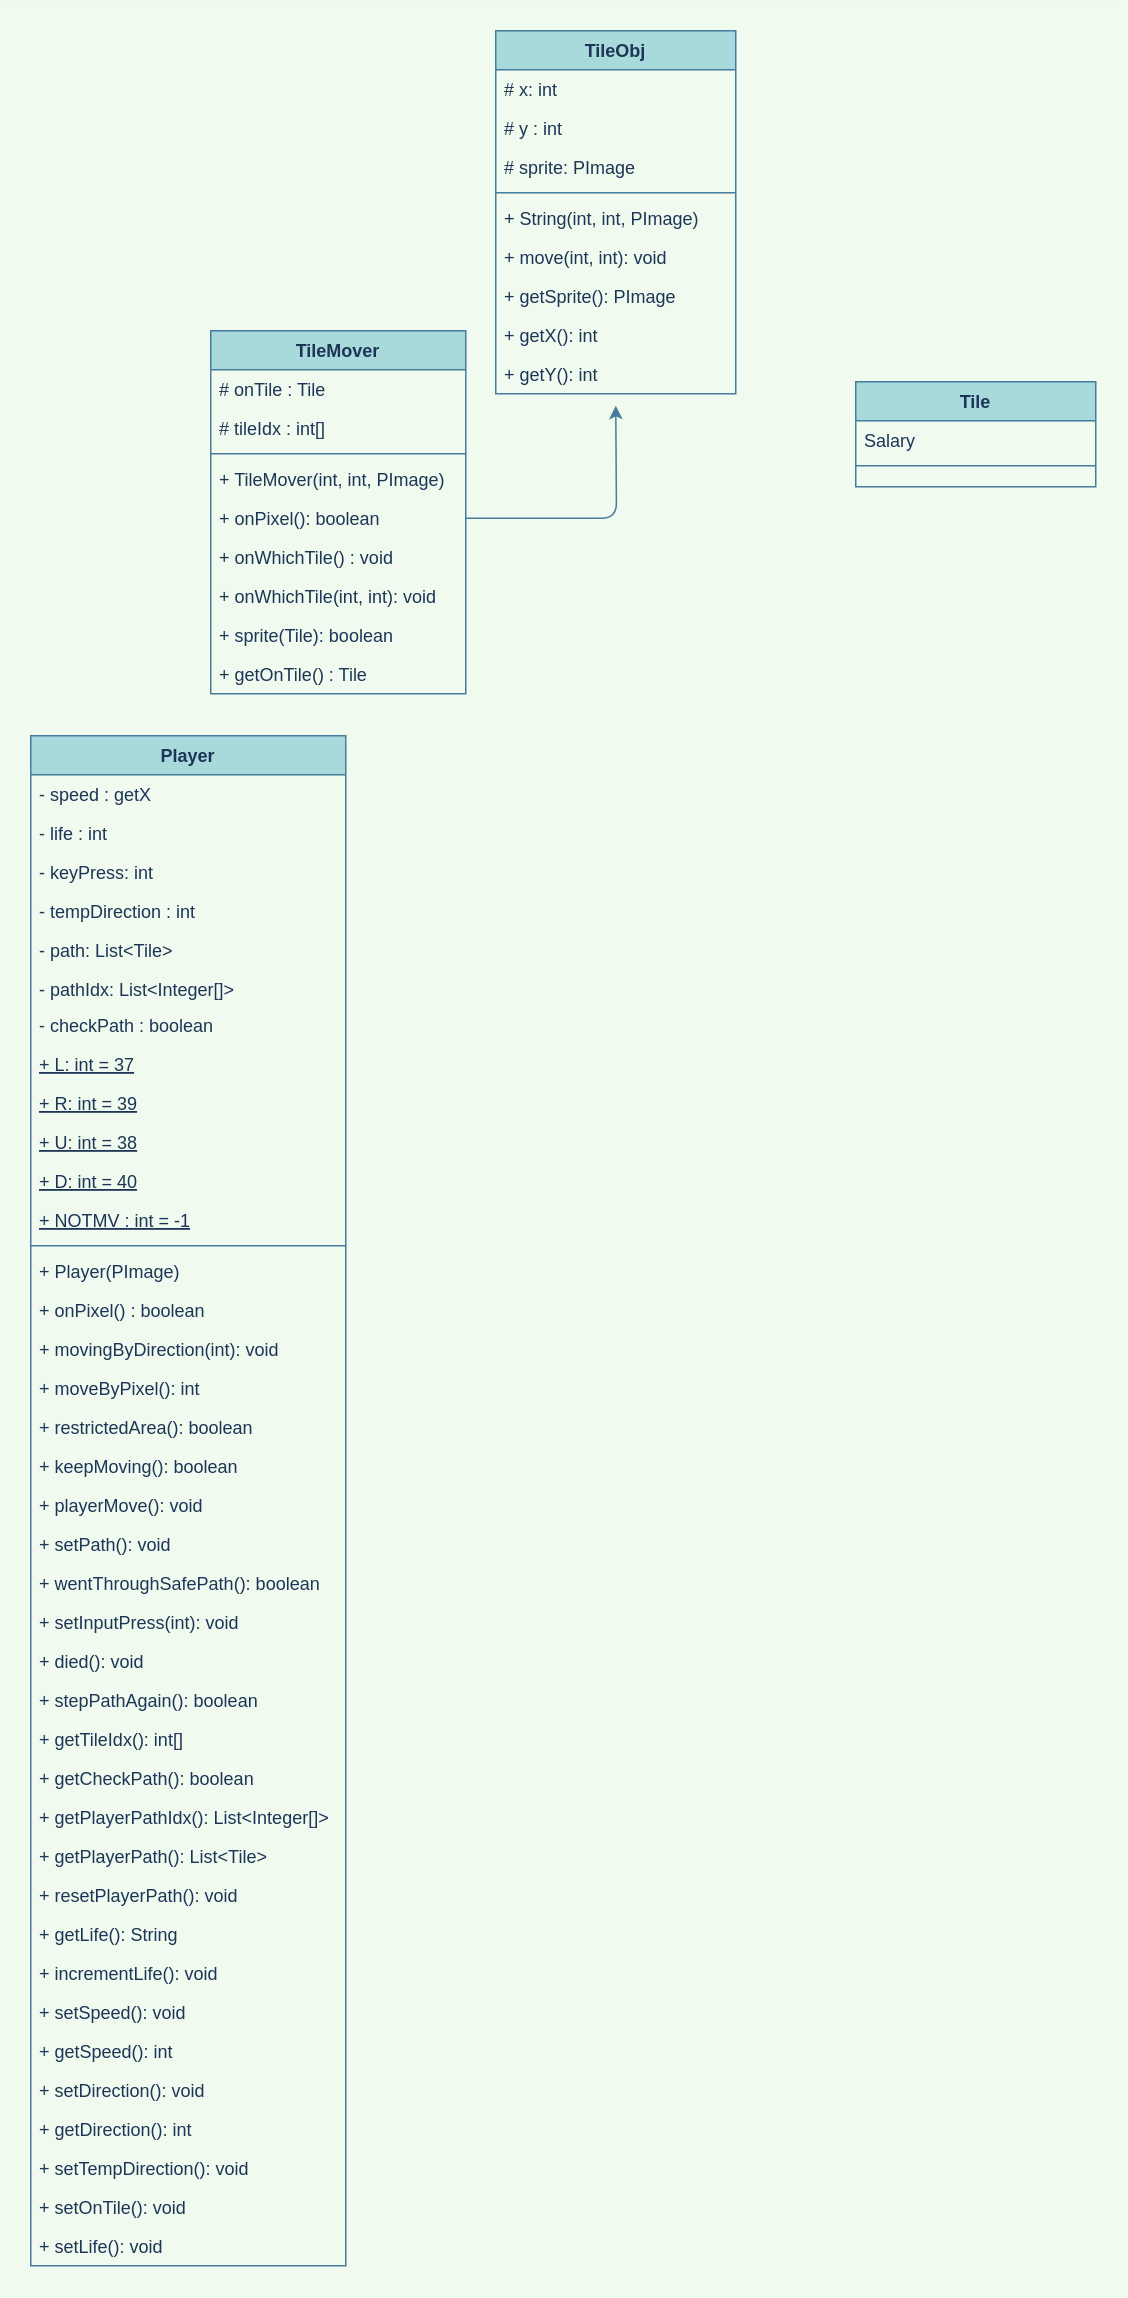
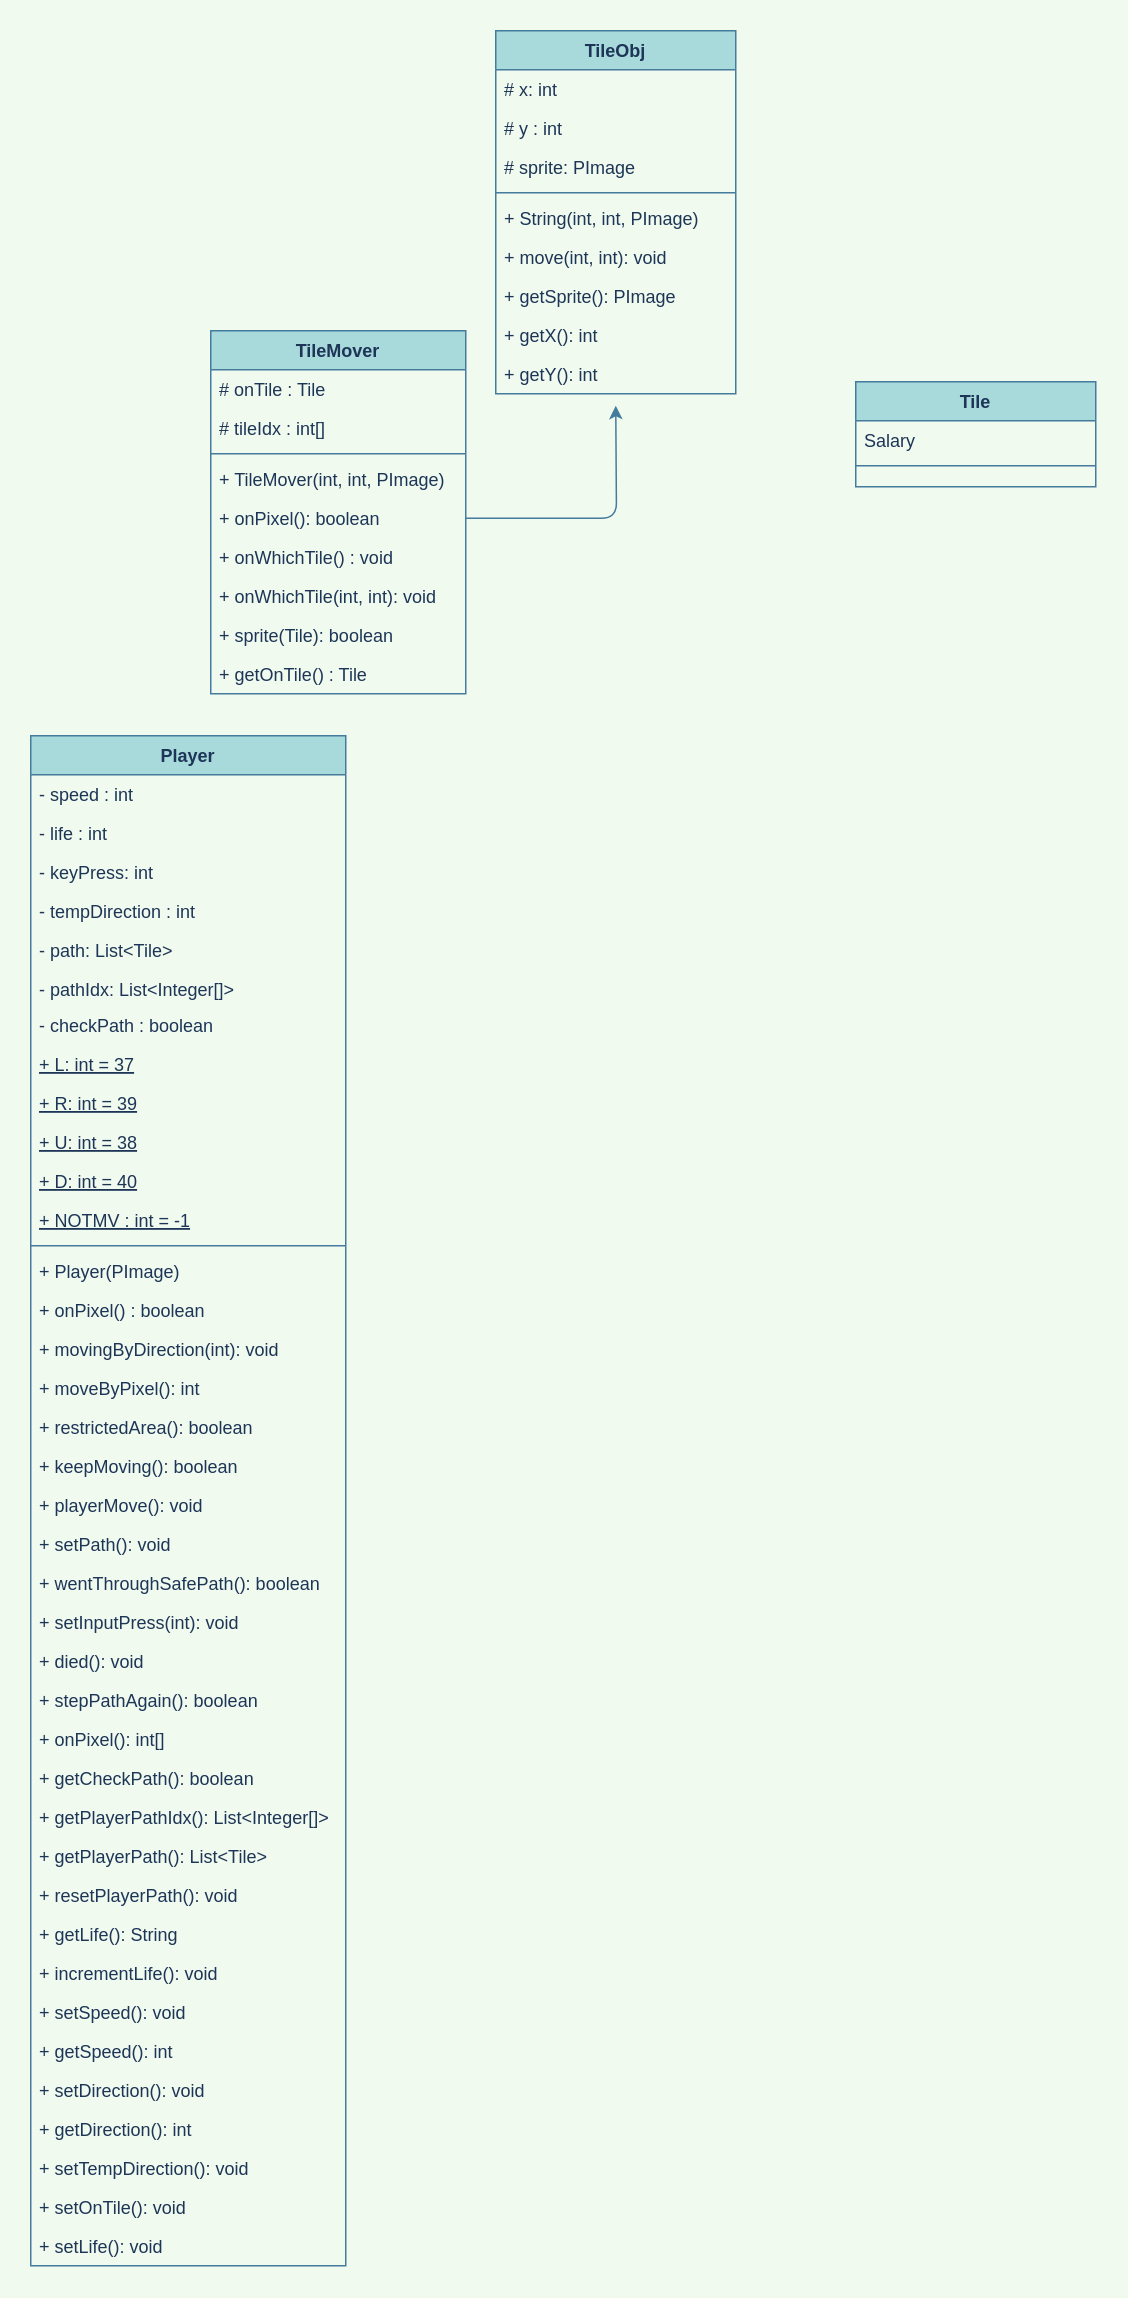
(100, 795) -> (93, 795)
(131, 1740) -> (116, 1740)
